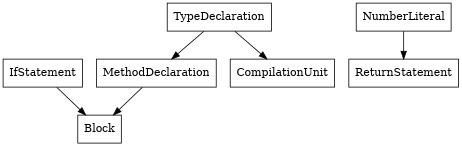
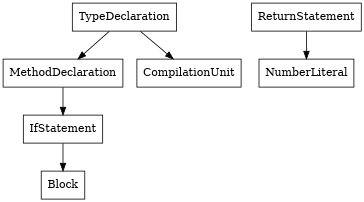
(404, 41) -> (306, 41)
(131, 98) -> (63, 97)
